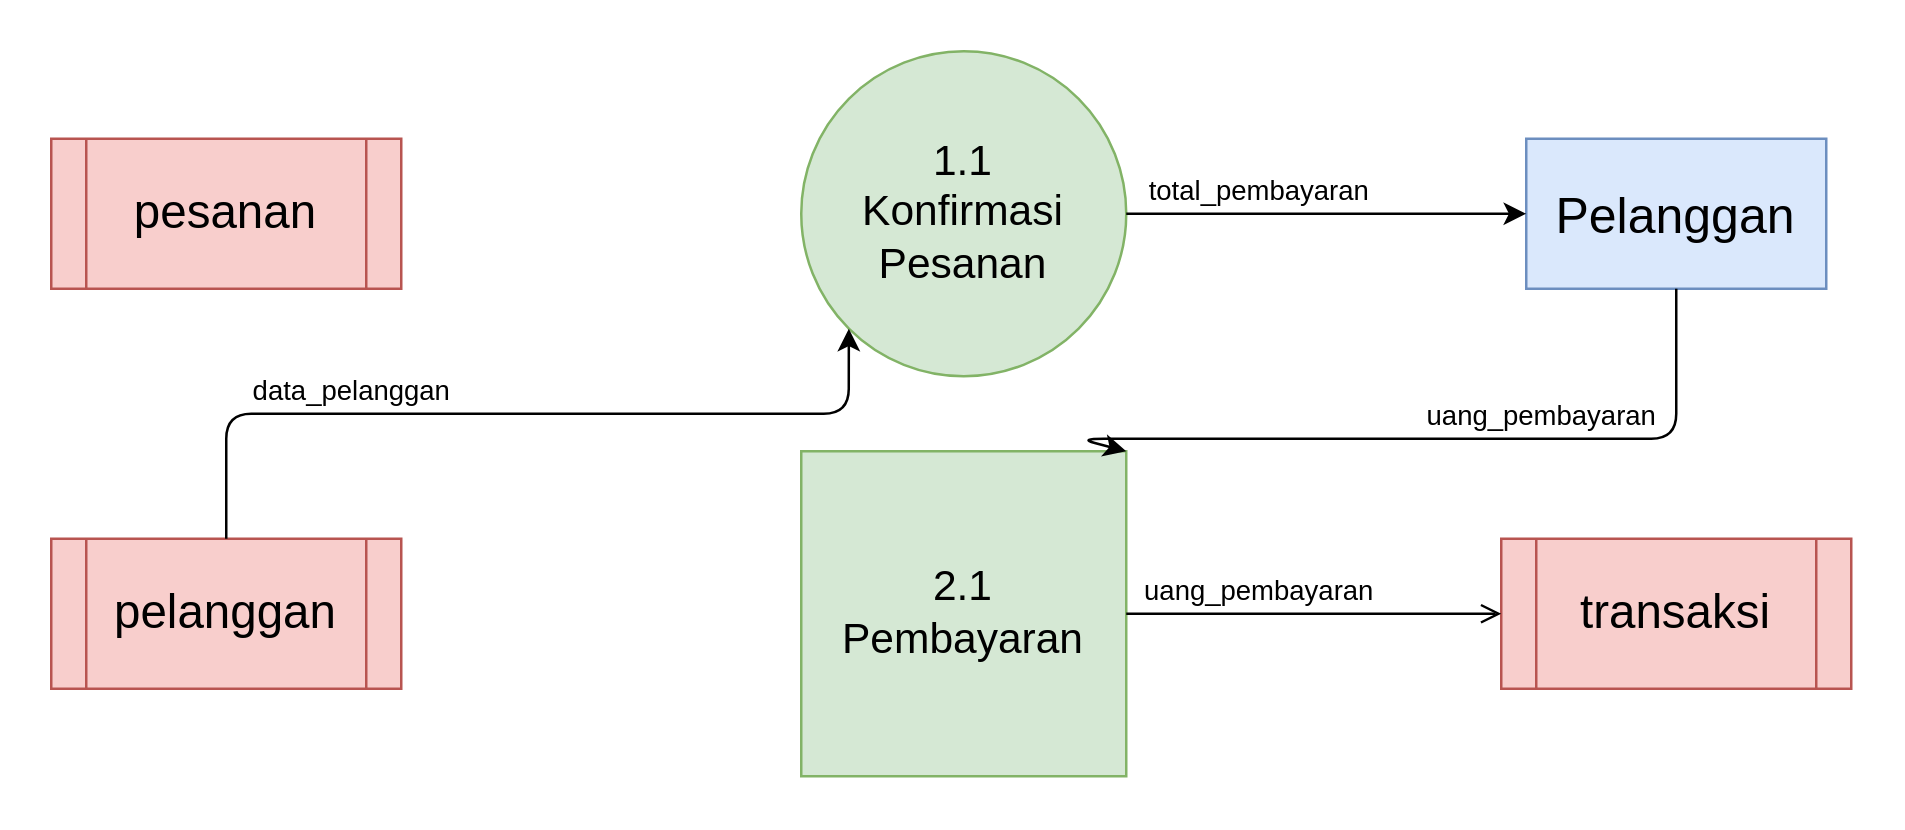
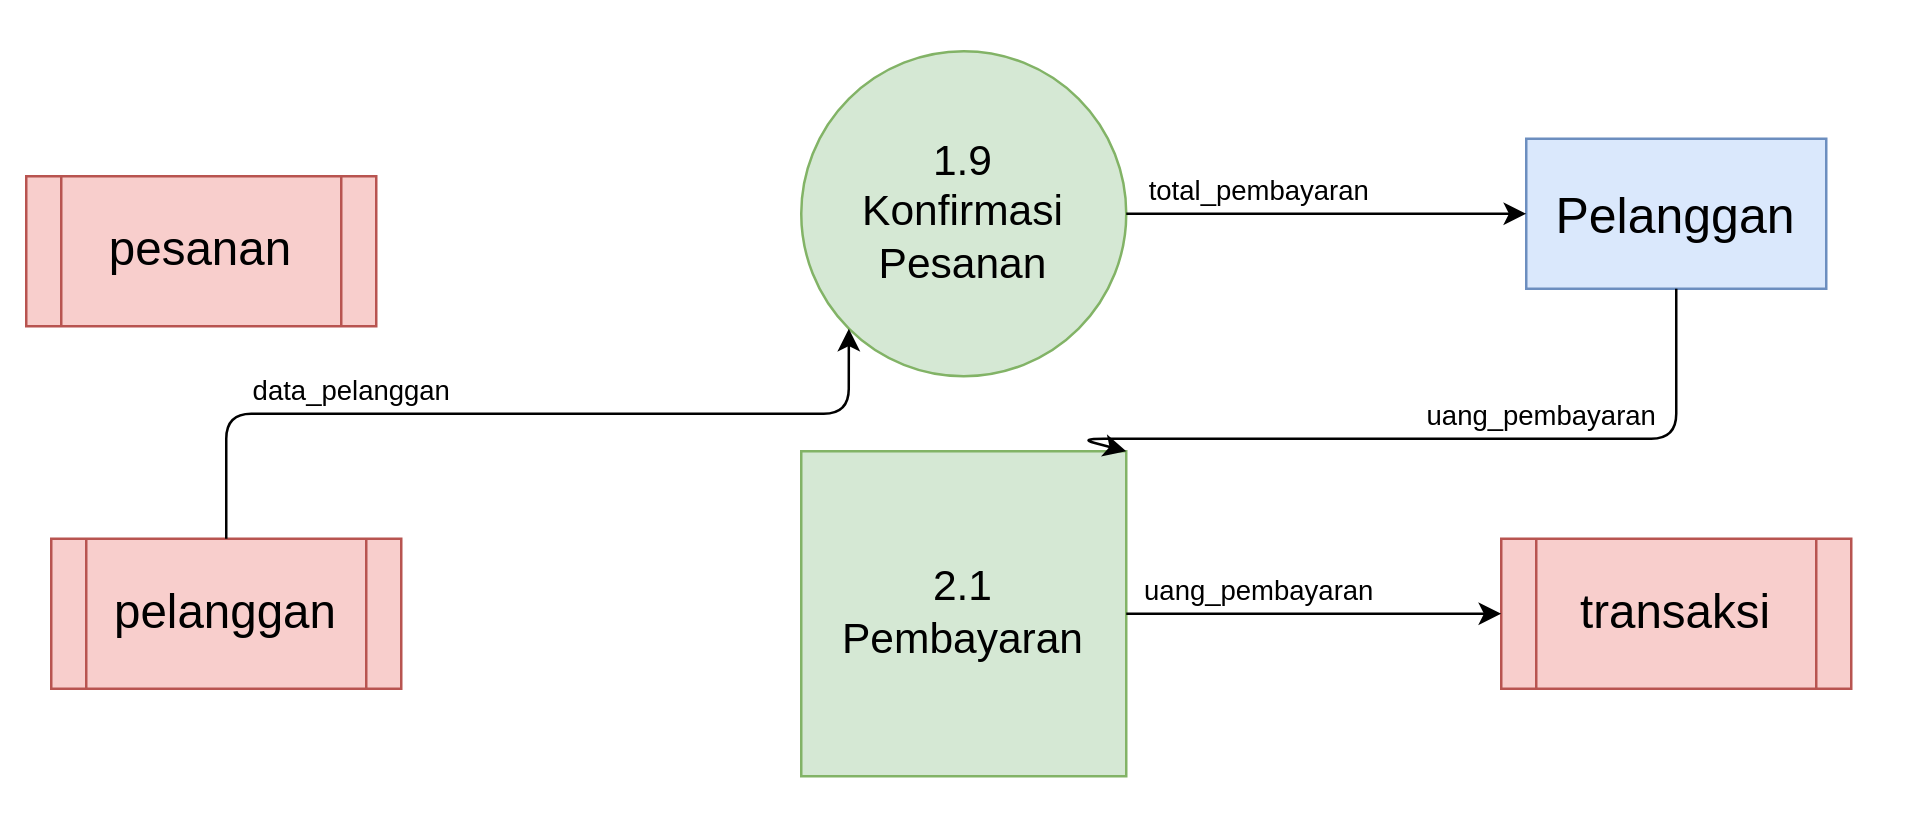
(226, 214) -> (201, 251)
(964, 214) -> (964, 214)
(1487, 614) -> (1483, 614)
